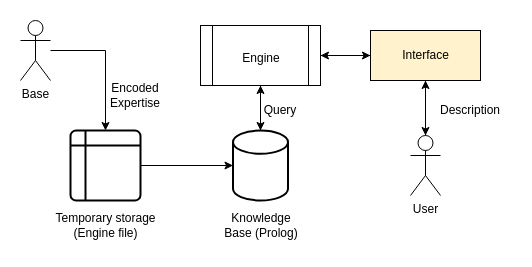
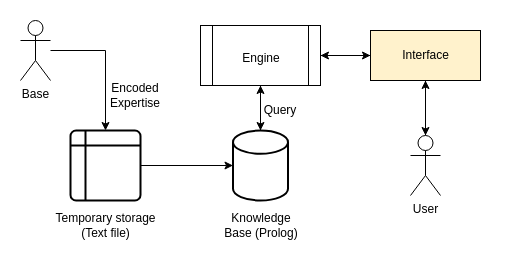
(471, 111) -> none
(106, 226) -> (106, 226)
